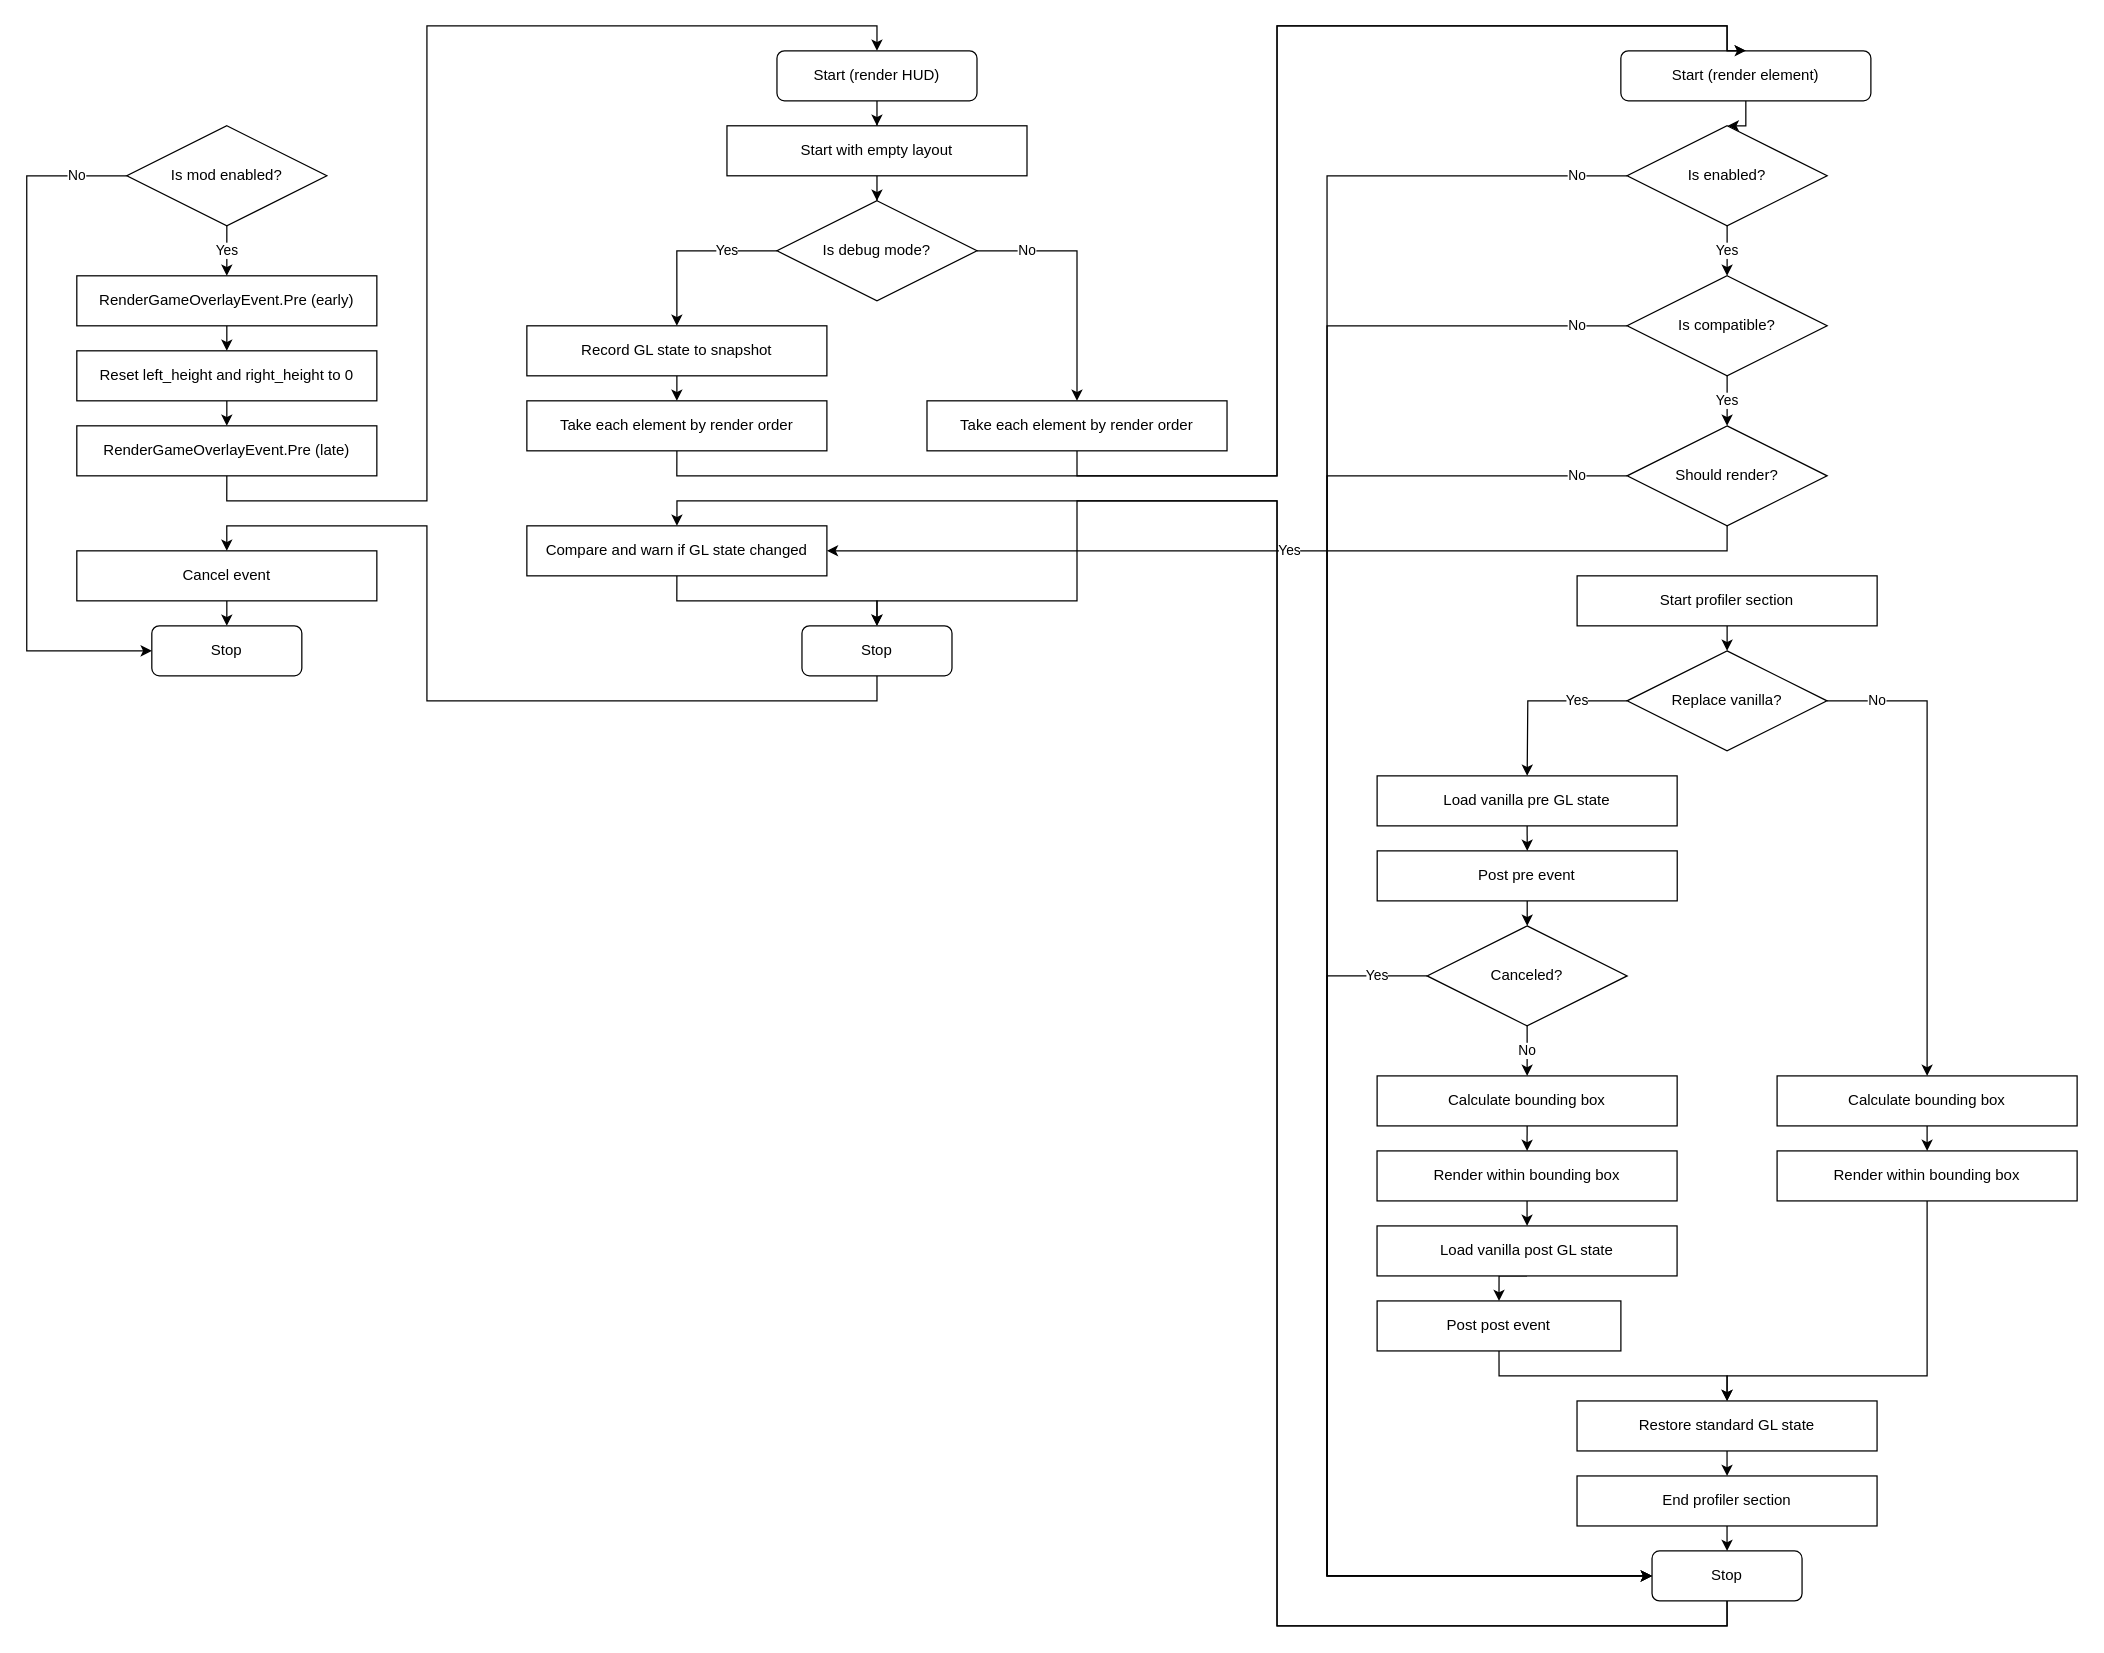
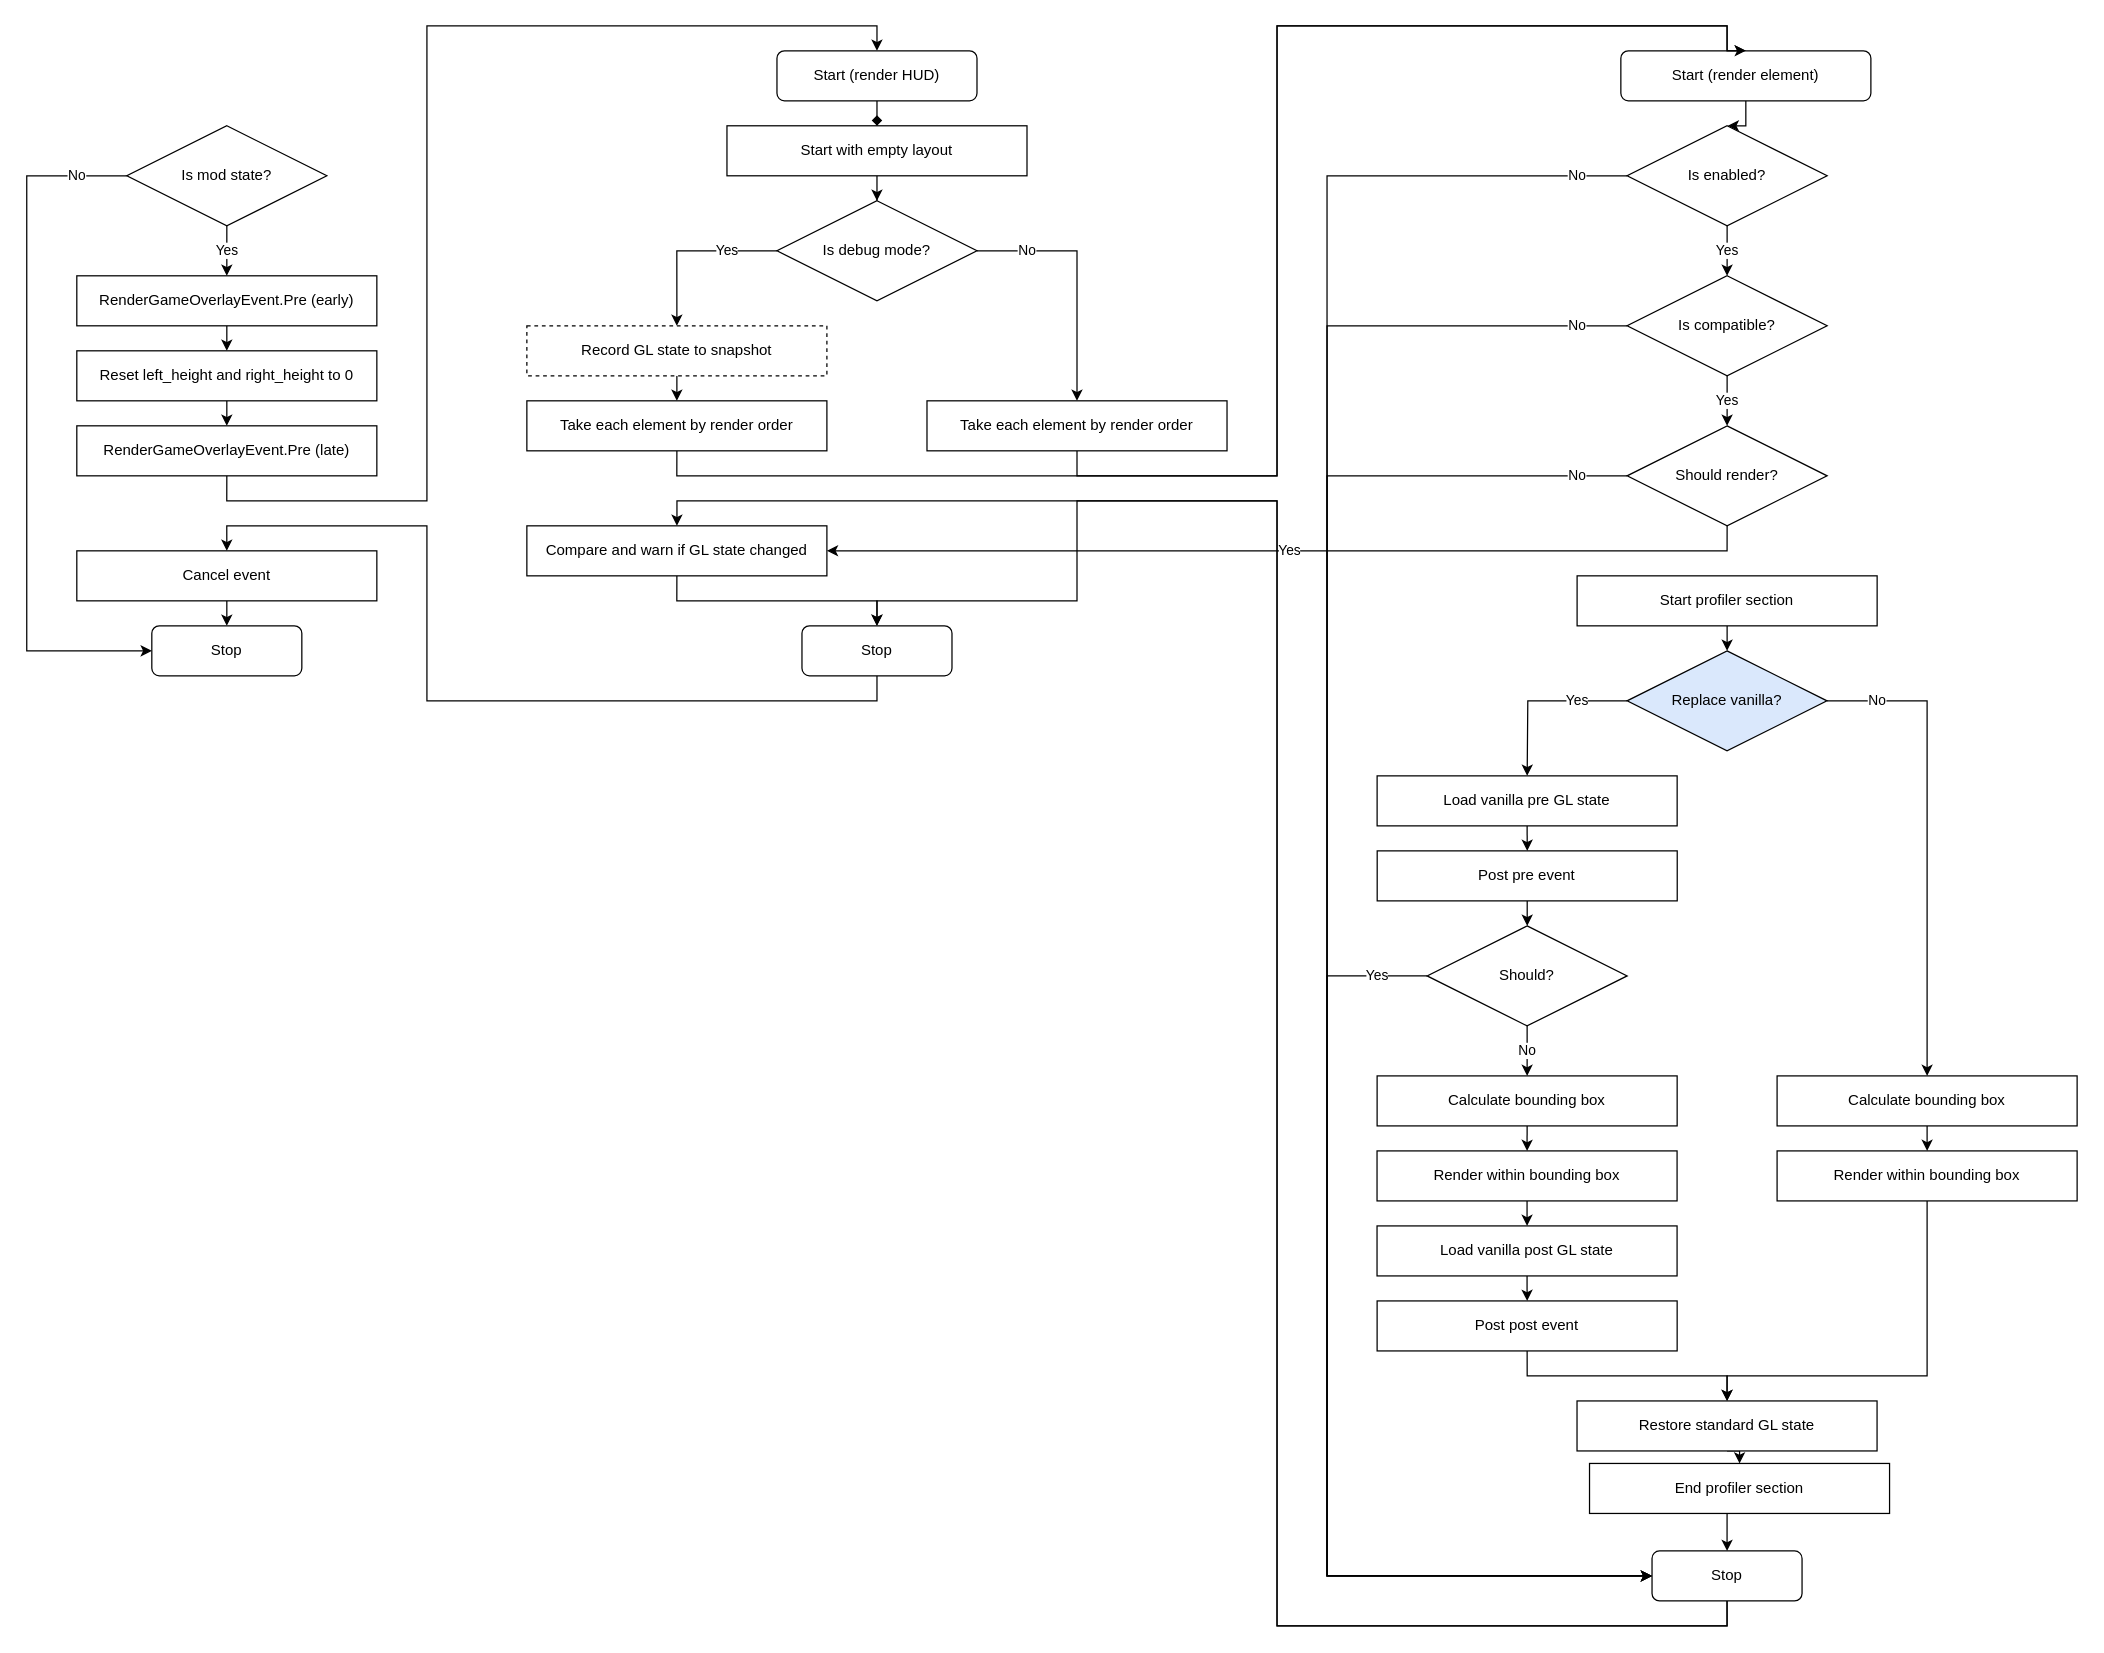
(877, 116) -> (877, 115)
(227, 176) -> (227, 176)
(677, 351) -> (677, 351)
(1727, 701) -> (1727, 701)
(1527, 976) -> (1527, 976)
(1499, 1326) -> (1527, 1326)
(1727, 1501) -> (1739, 1488)
